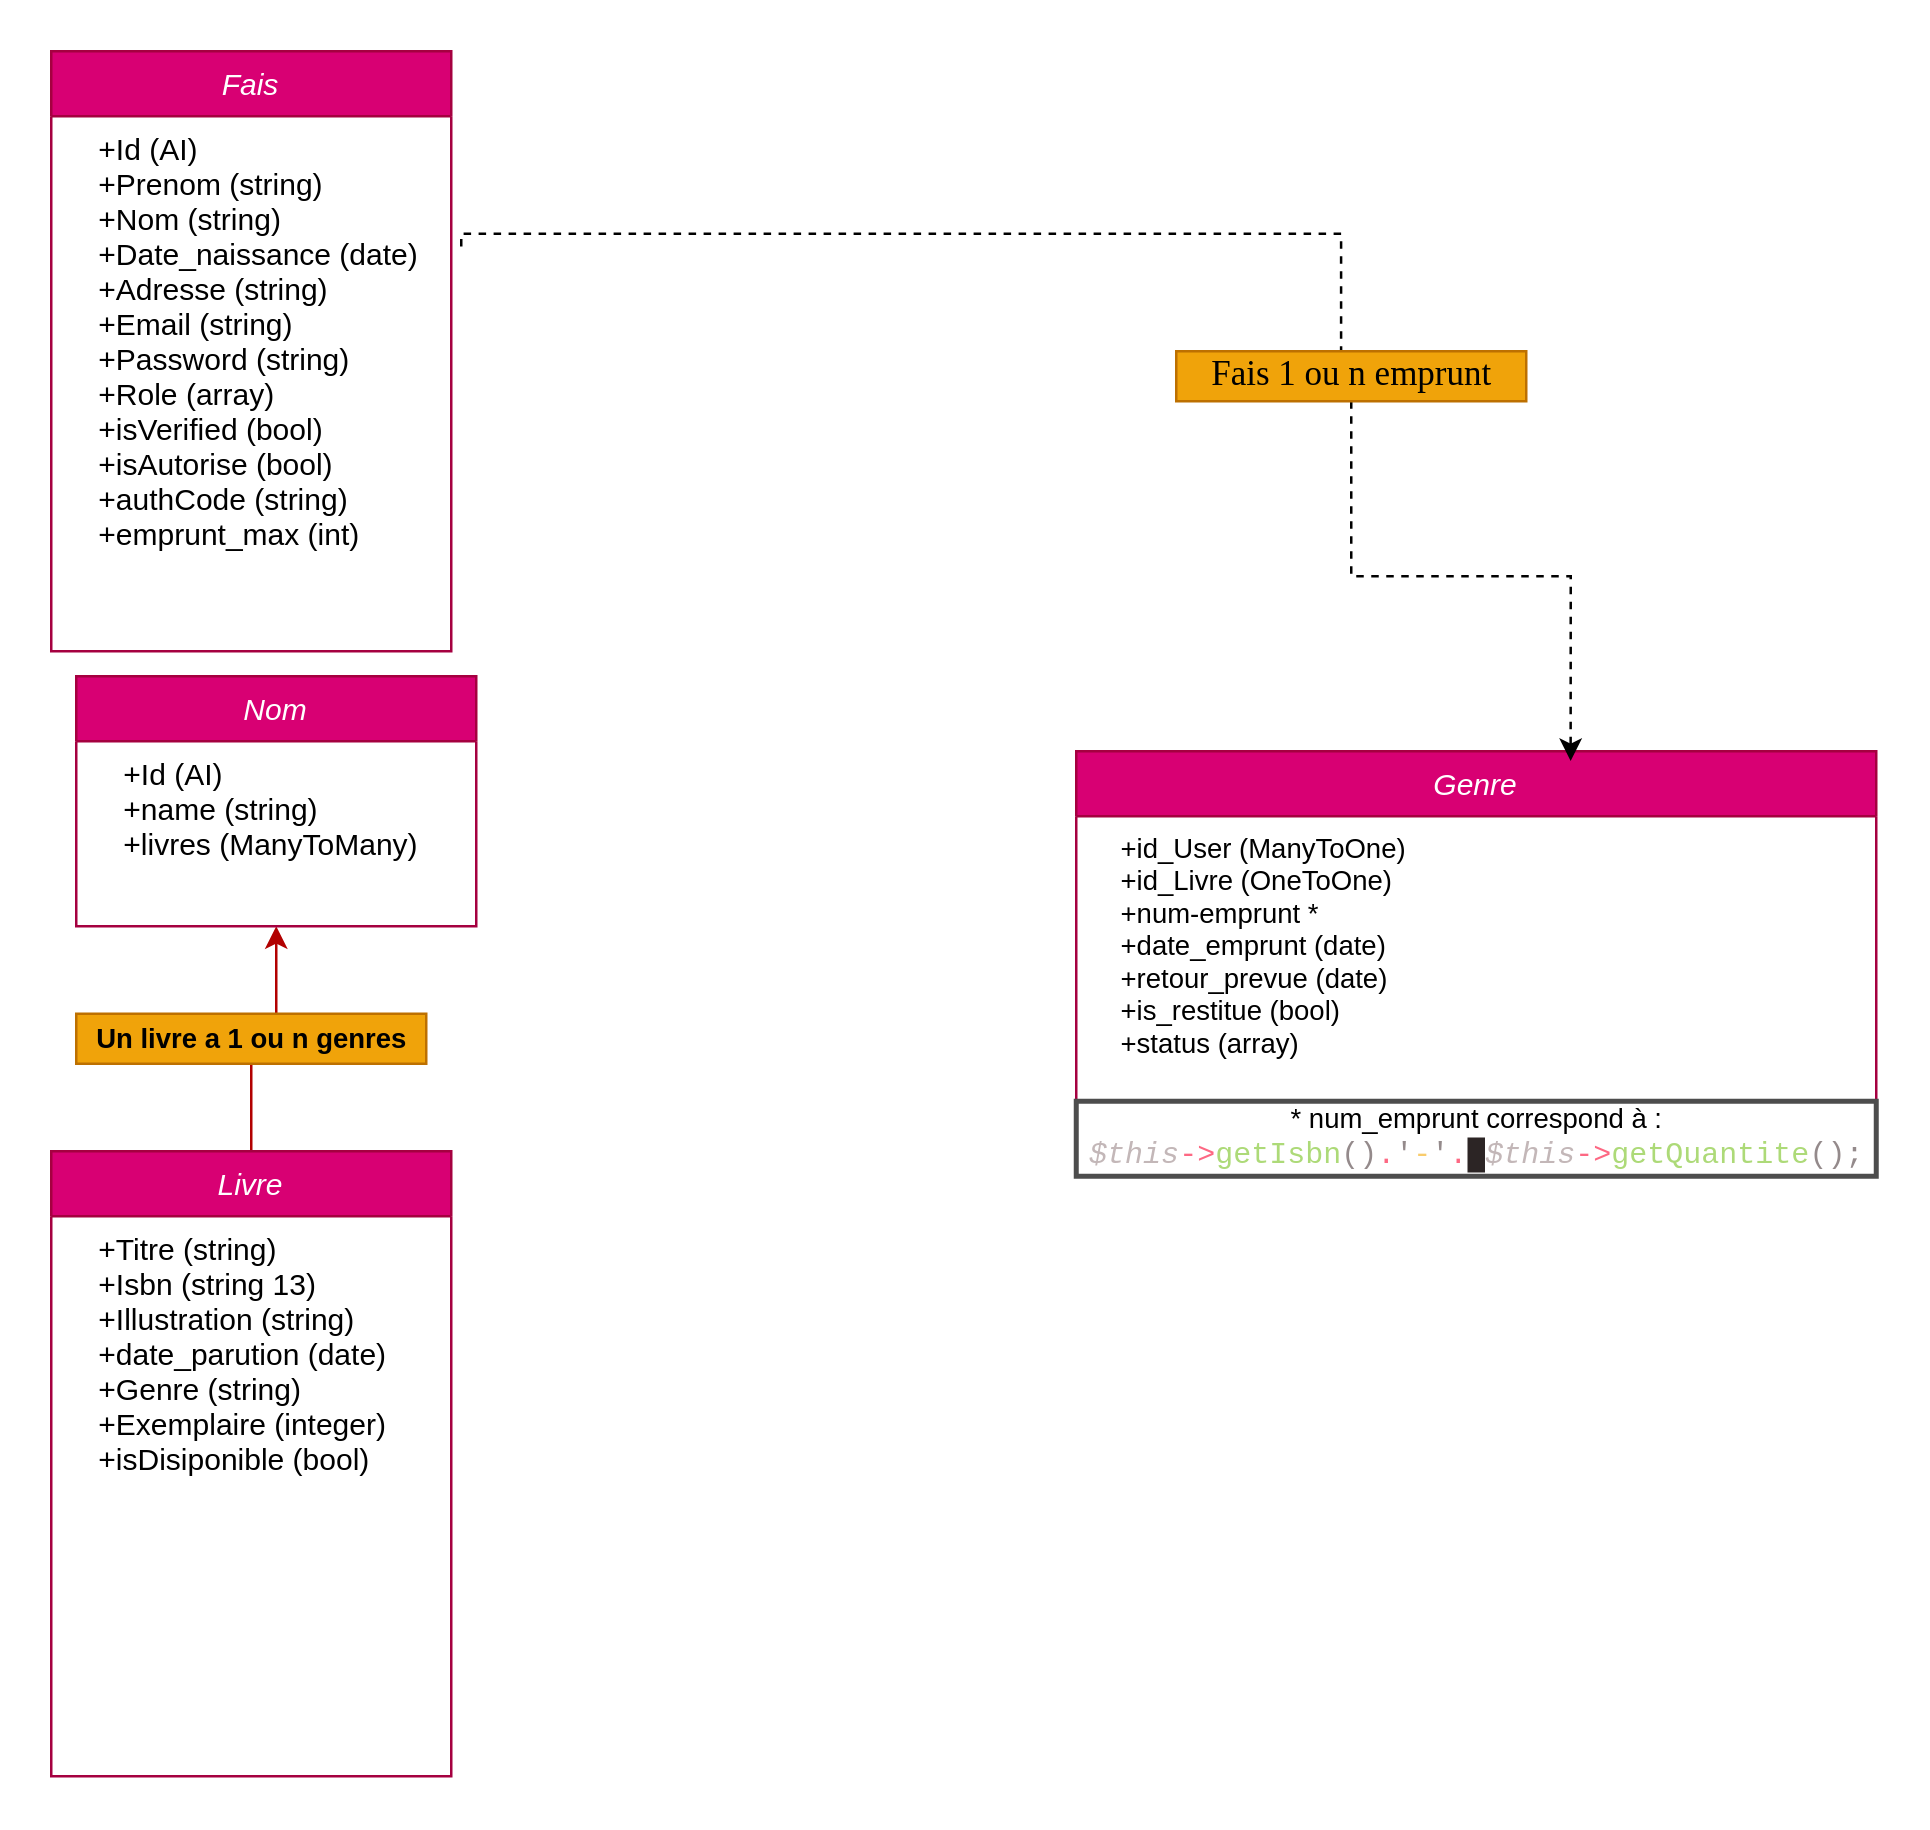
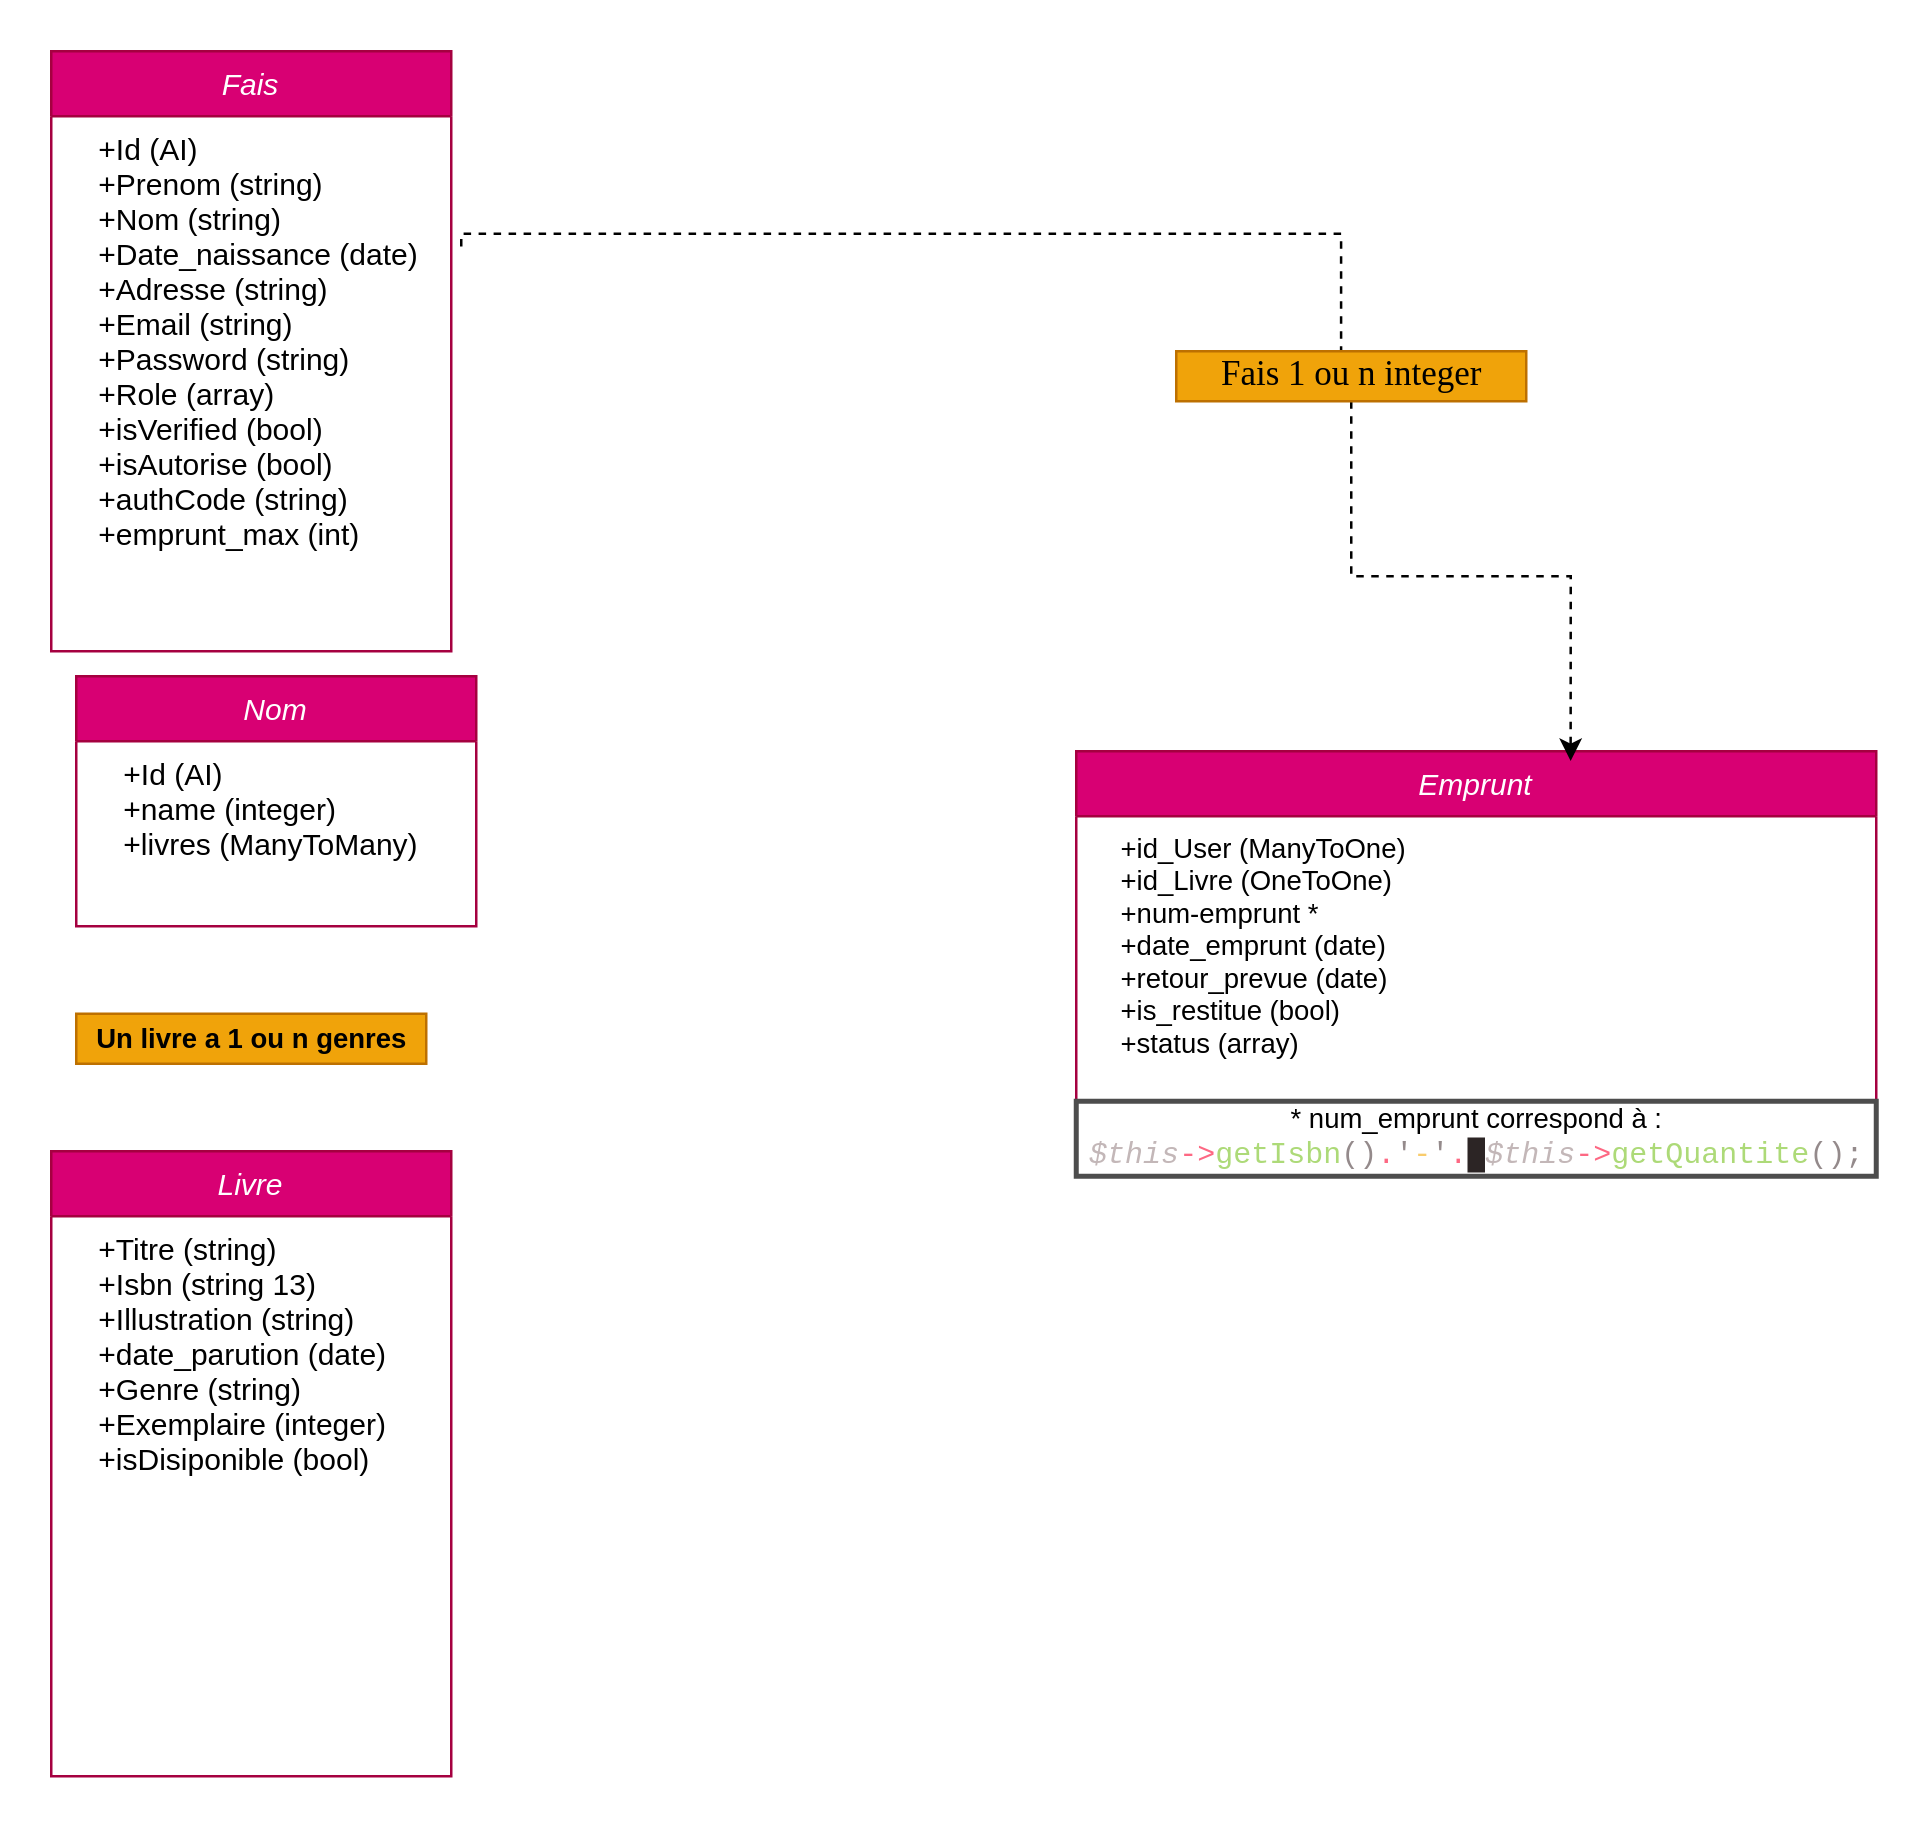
(1353, 376) -> (1353, 376)
(153, 775) -> (153, 775)
(1475, 785) -> (1475, 785)
(251, 1107) -> none
